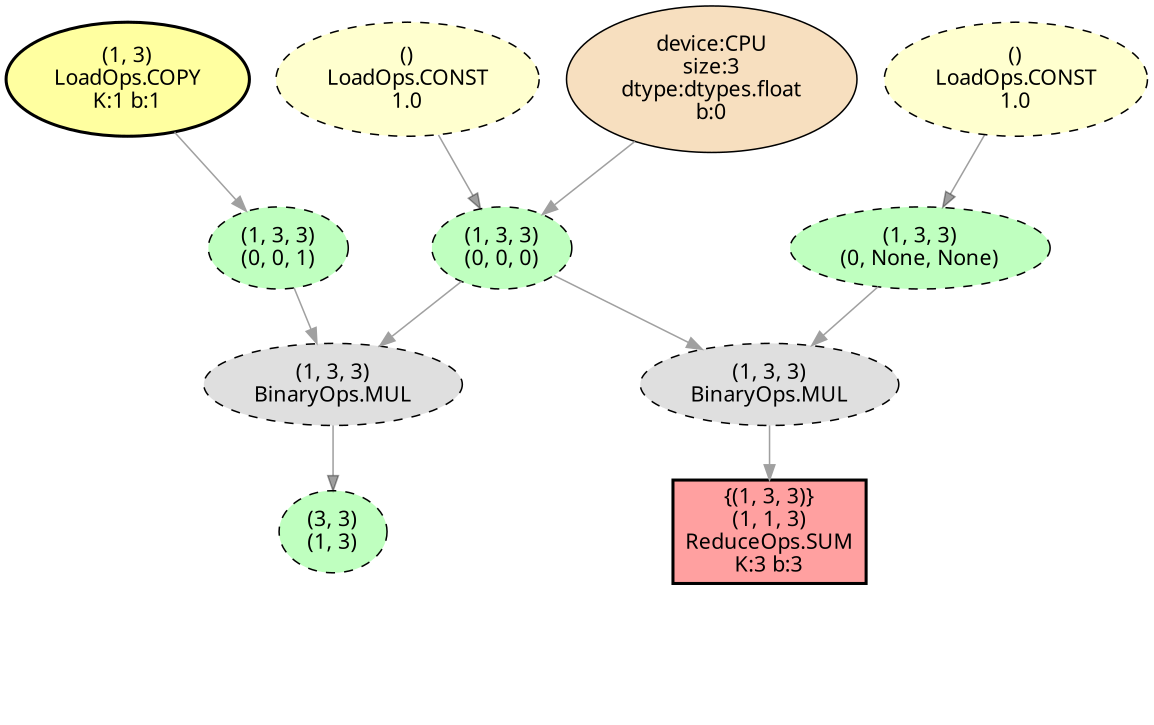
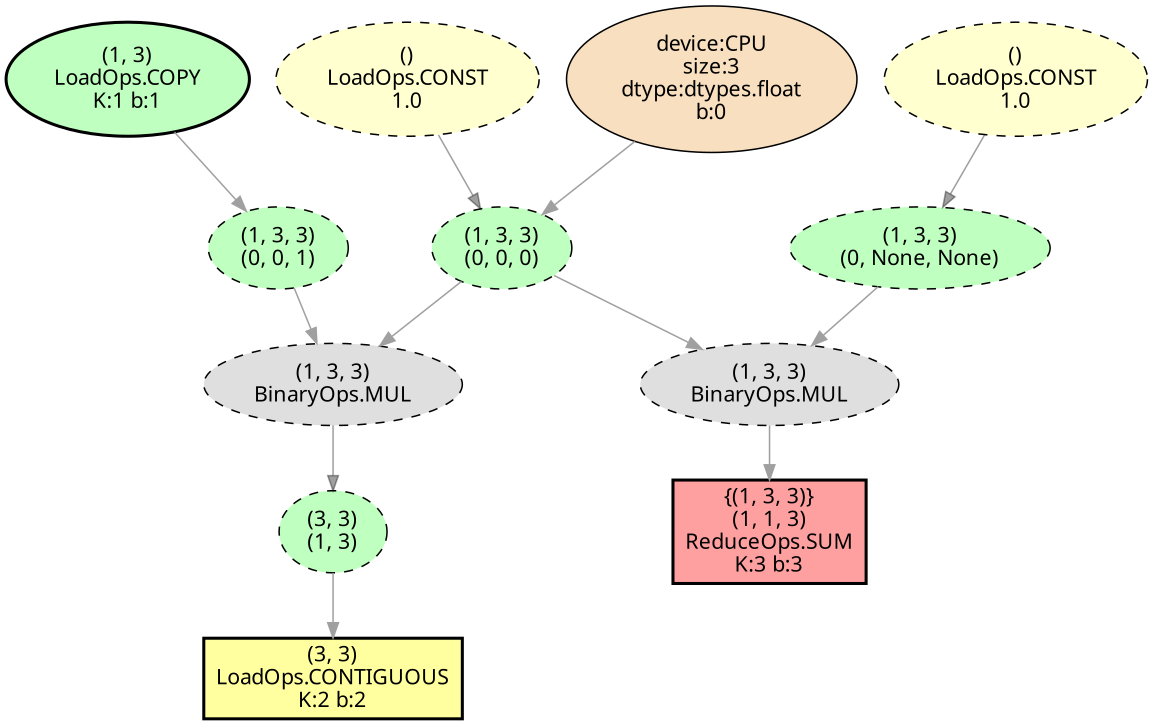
(128, 79) -> (128, 79)
none -> (333, 679)
